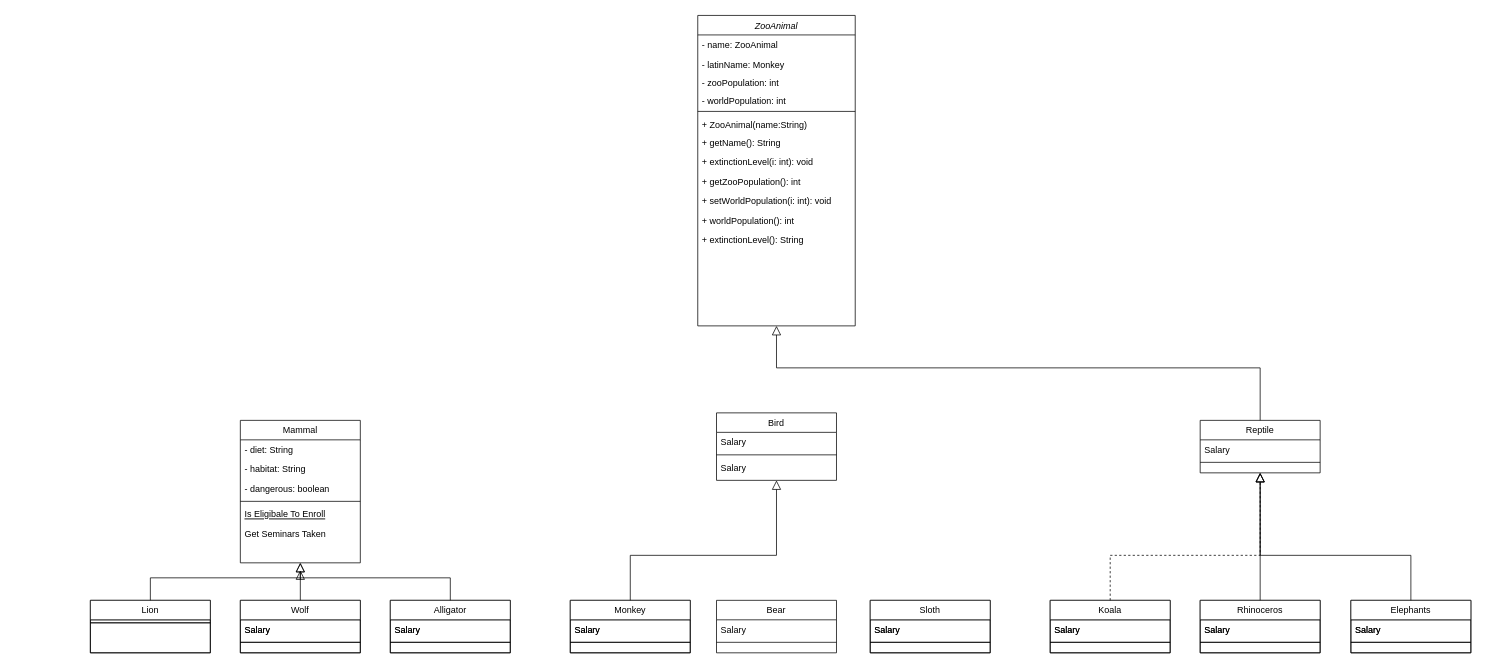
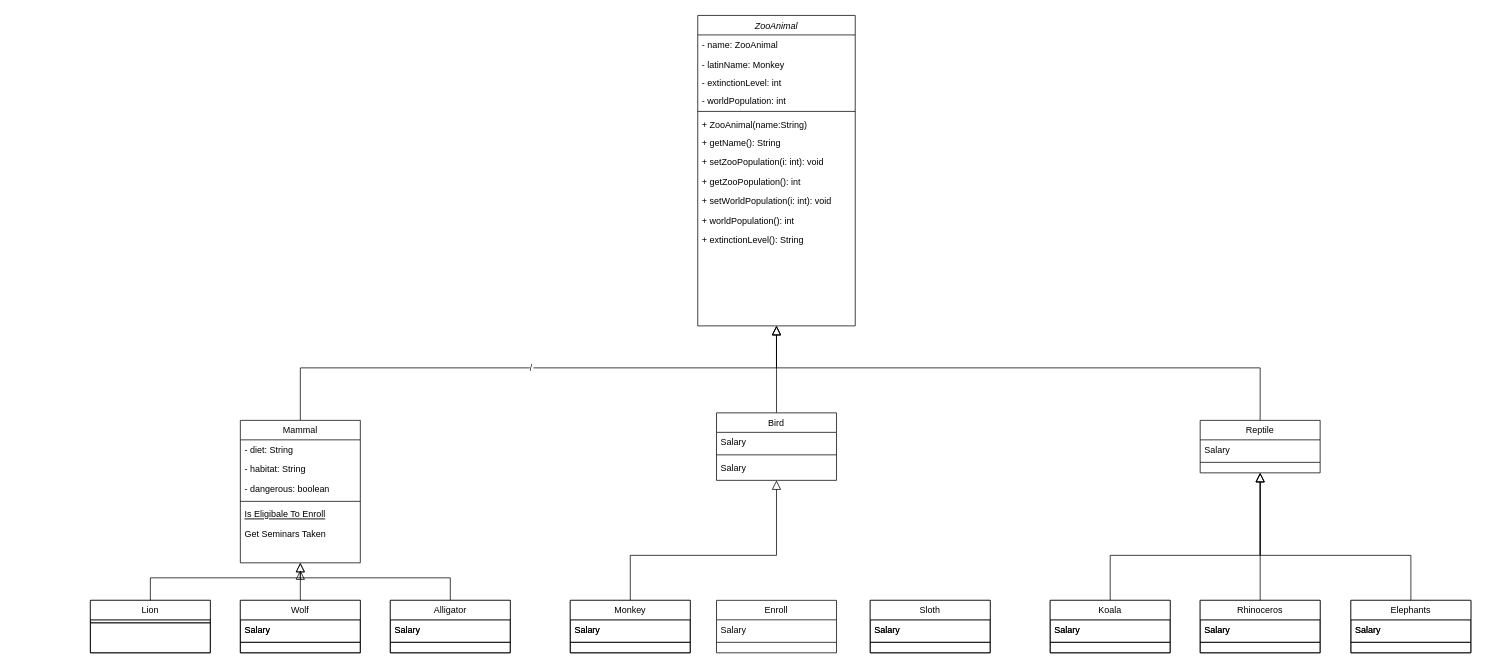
(745, 83) -> (749, 83)
(767, 162) -> (771, 162)
none -> (510, 368)
none -> (777, 392)
(1162, 555) -> (1162, 555)
(776, 611) -> (776, 611)
